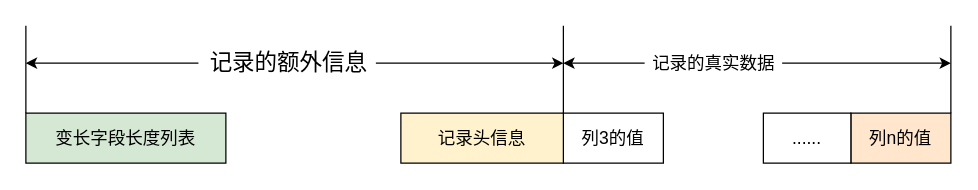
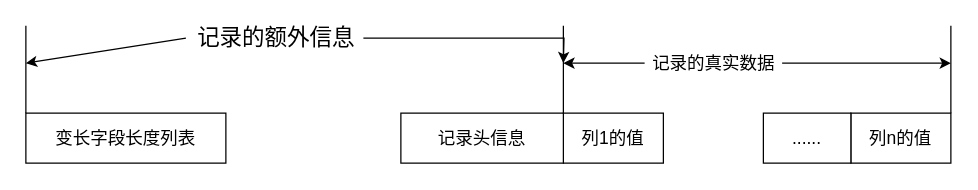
(288, 63) -> (276, 38)
(126, 138) -> (126, 138)
(482, 138) -> (482, 138)
(613, 138) -> (613, 138)
(901, 138) -> (901, 138)
